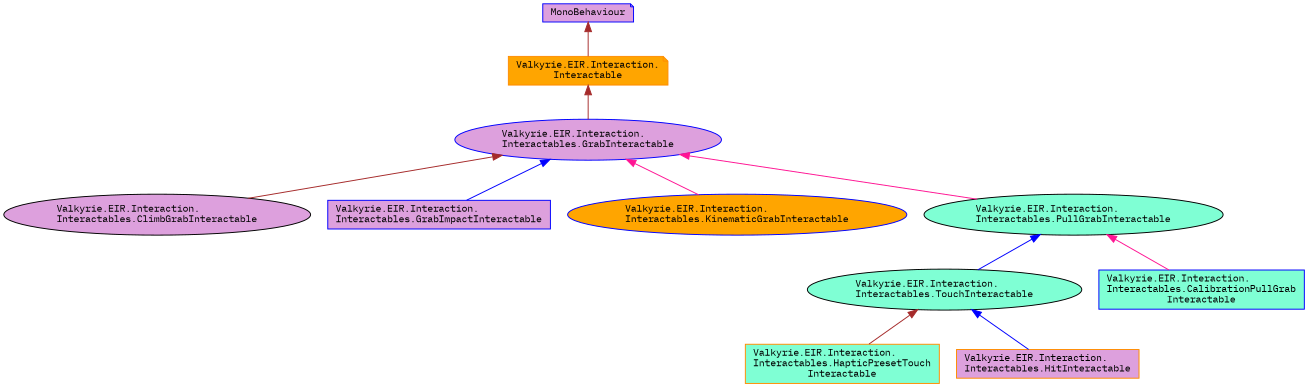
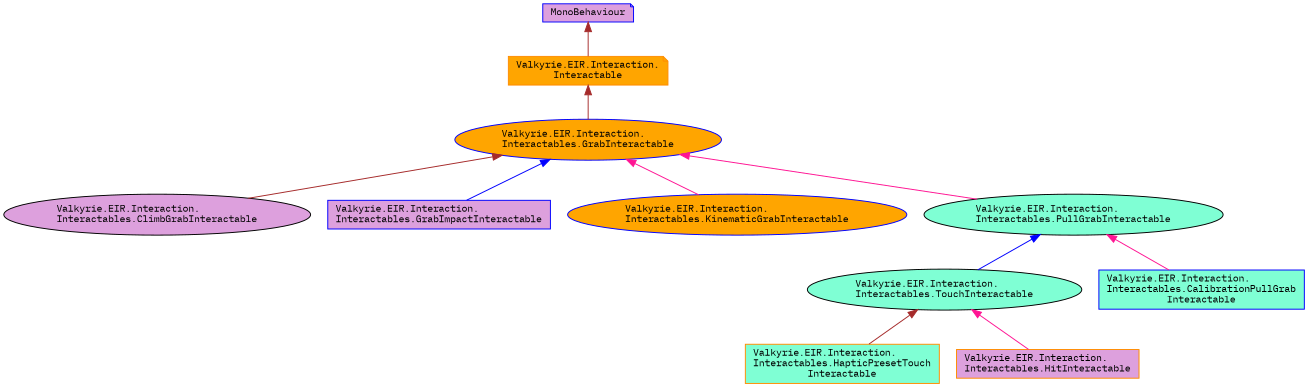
(588, 140) -> (588, 140)
(1004, 332) -> (1004, 332)
